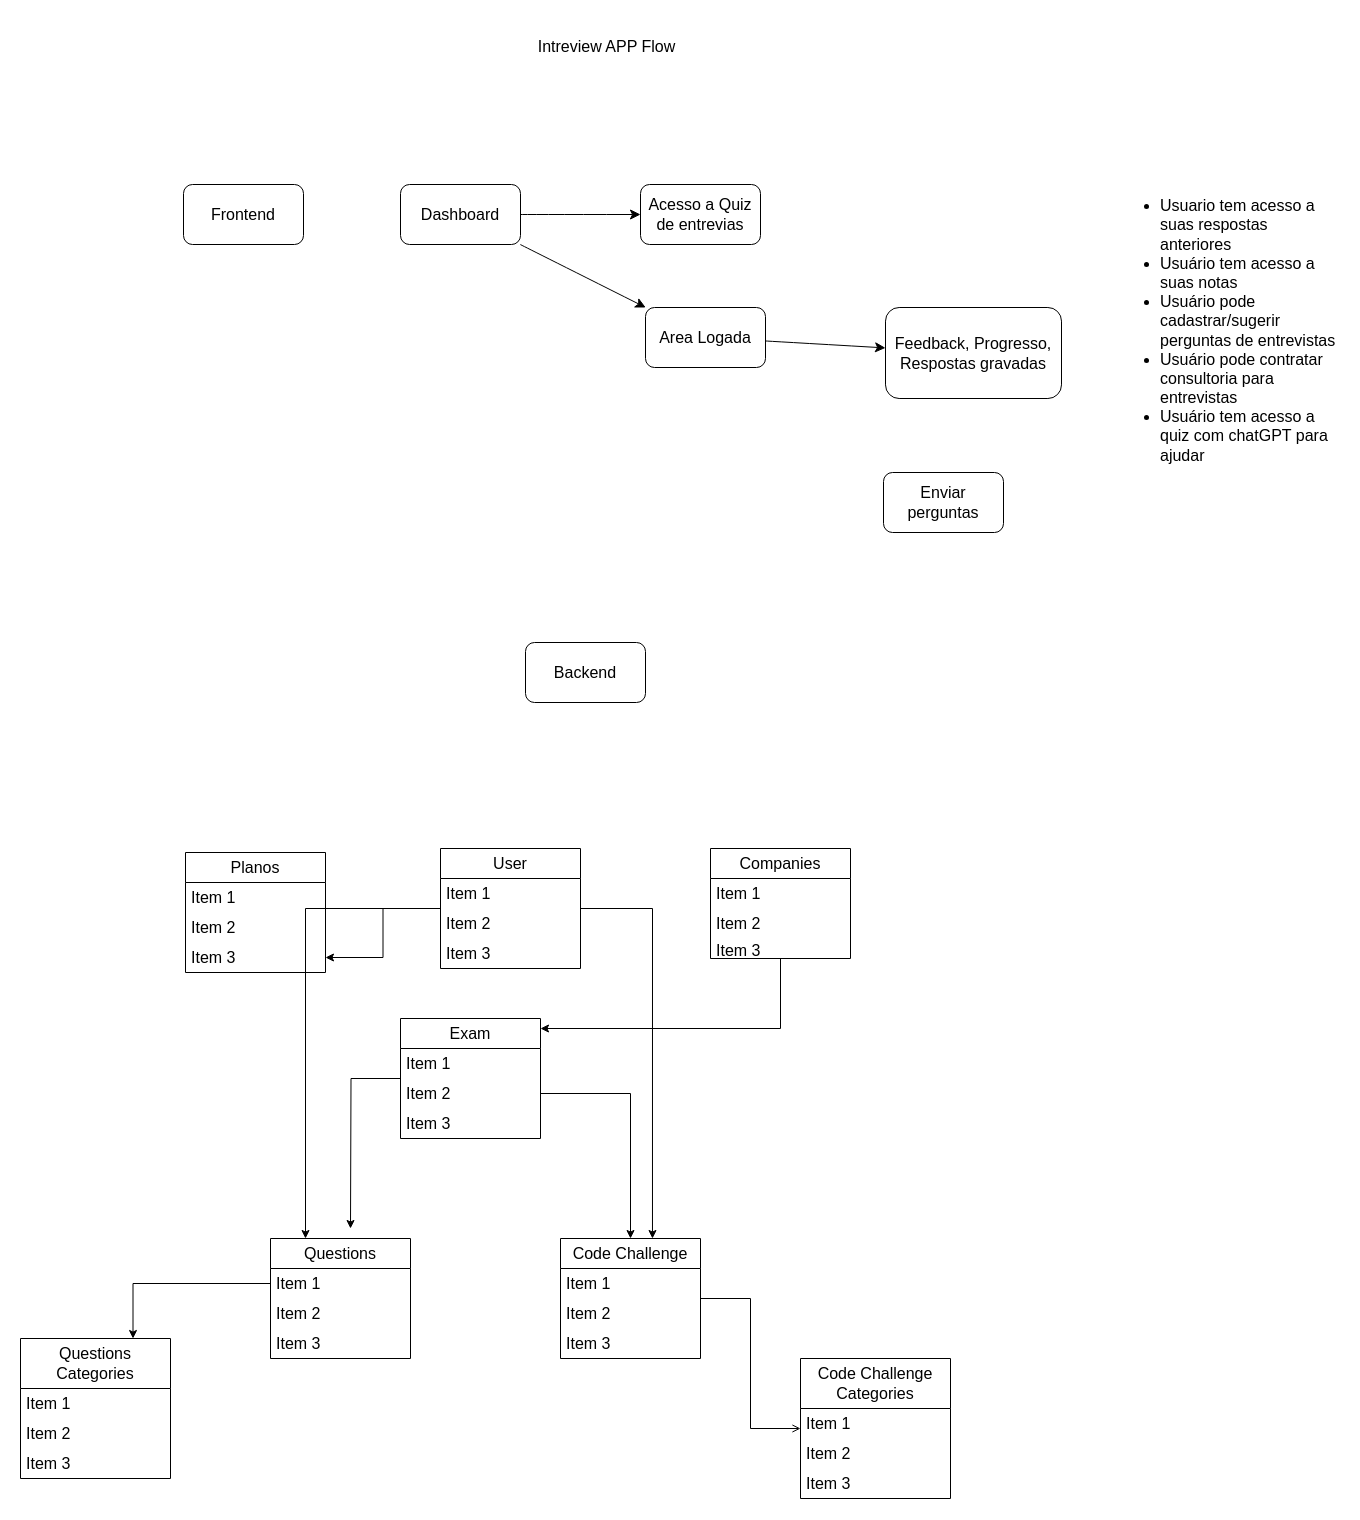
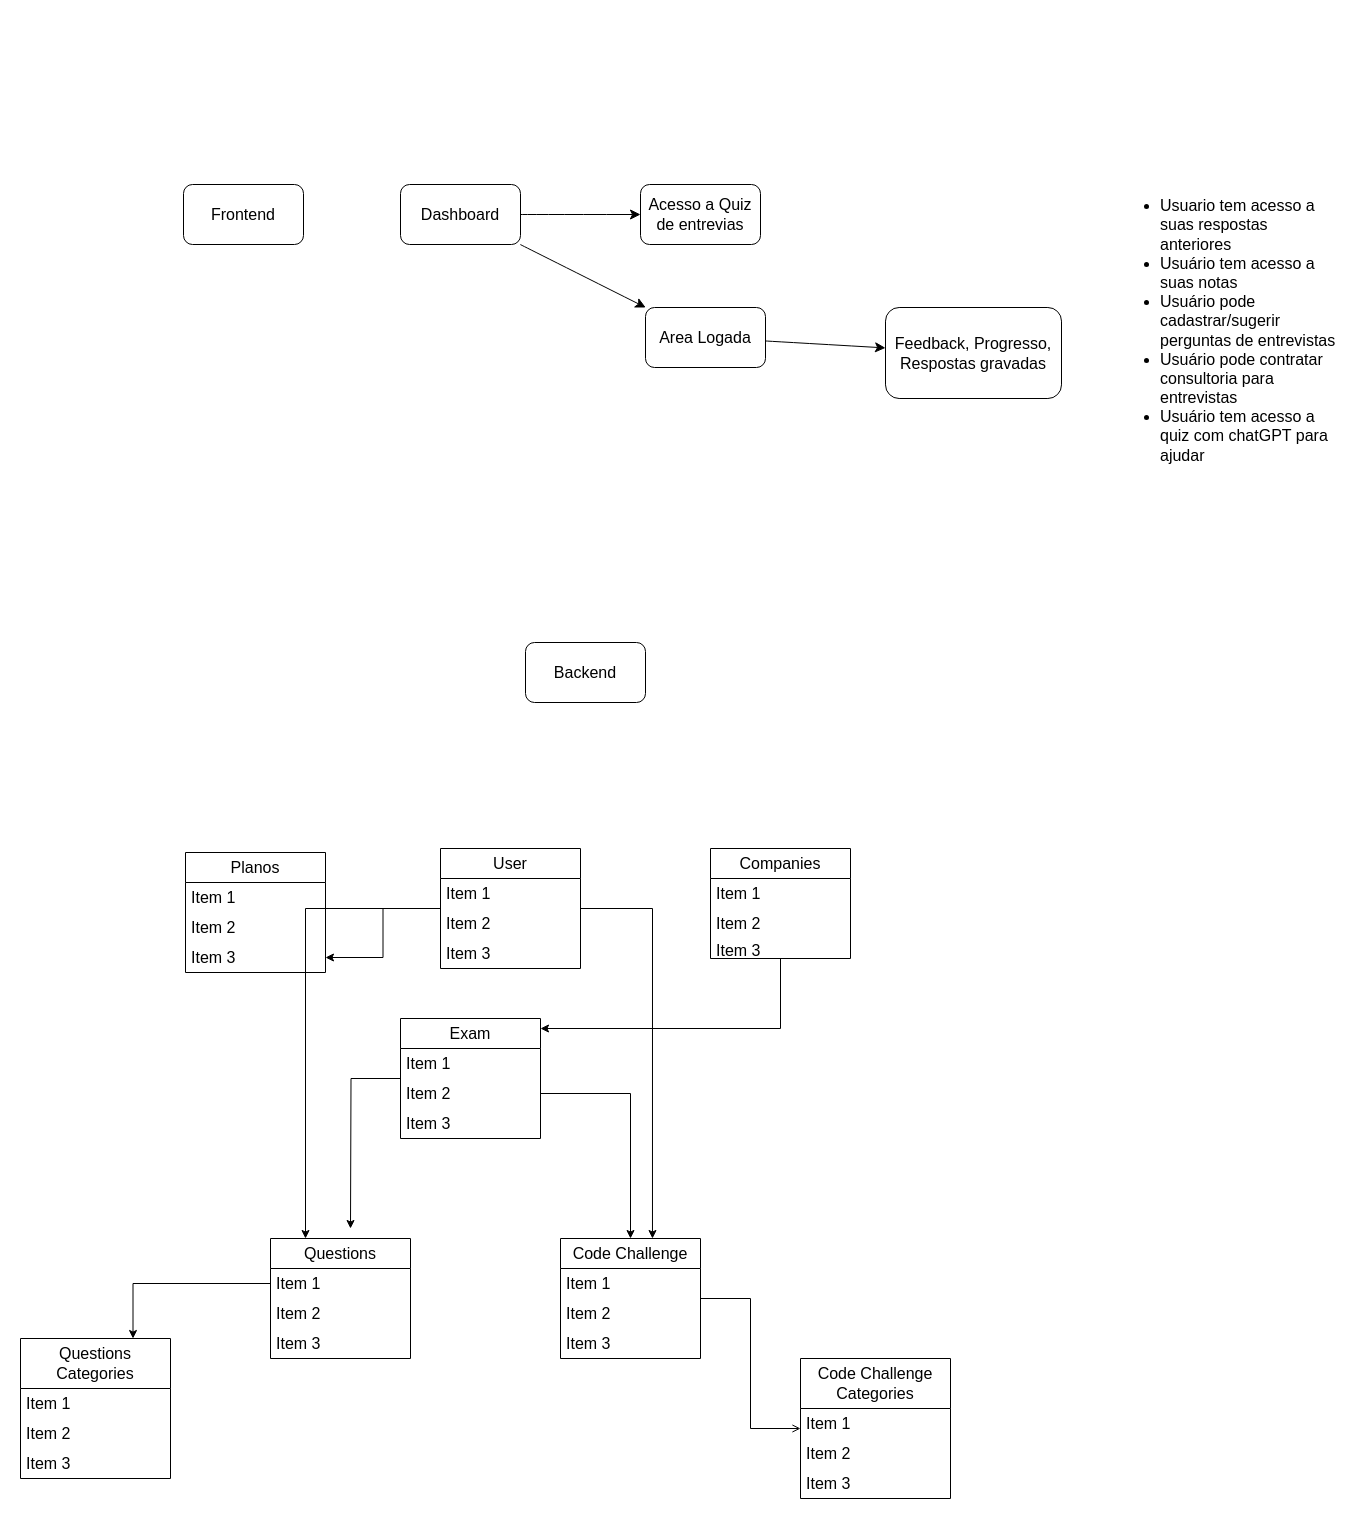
(607, 46) -> none
(944, 503) -> none
